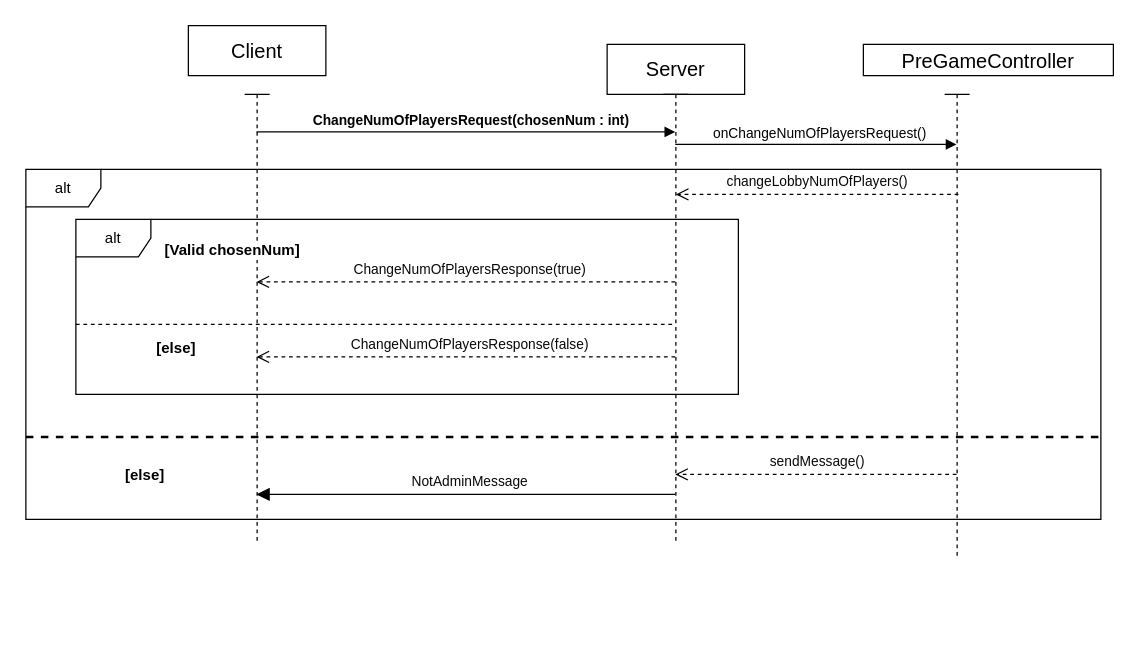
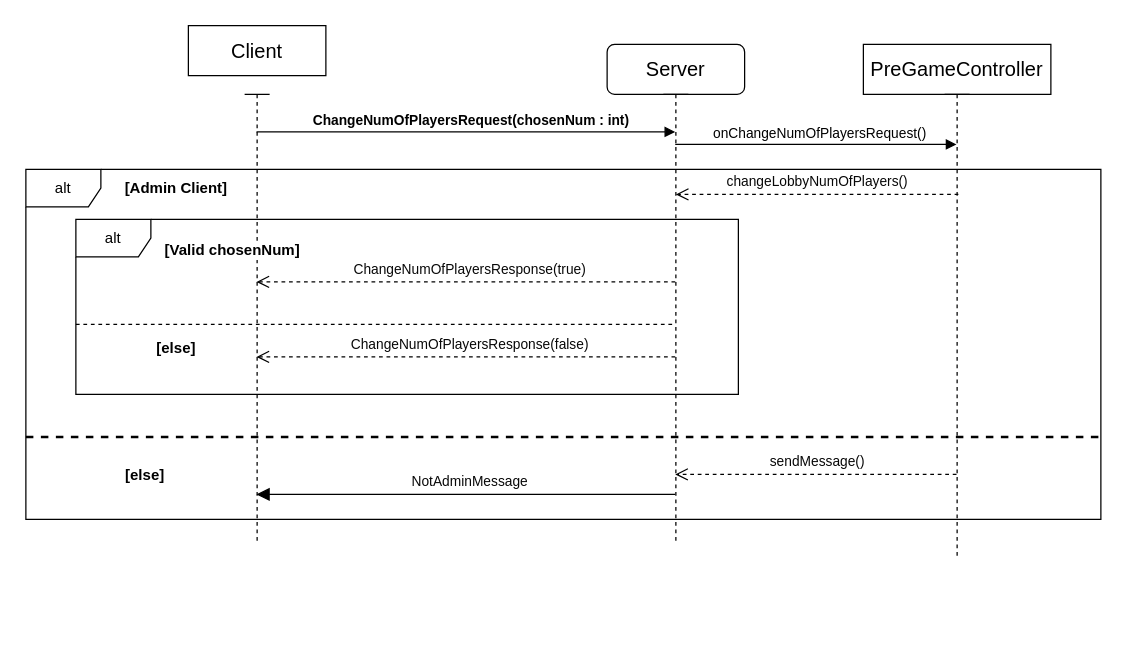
(988, 60) -> (957, 69)
(676, 69) -> (676, 69)
none -> (176, 188)
